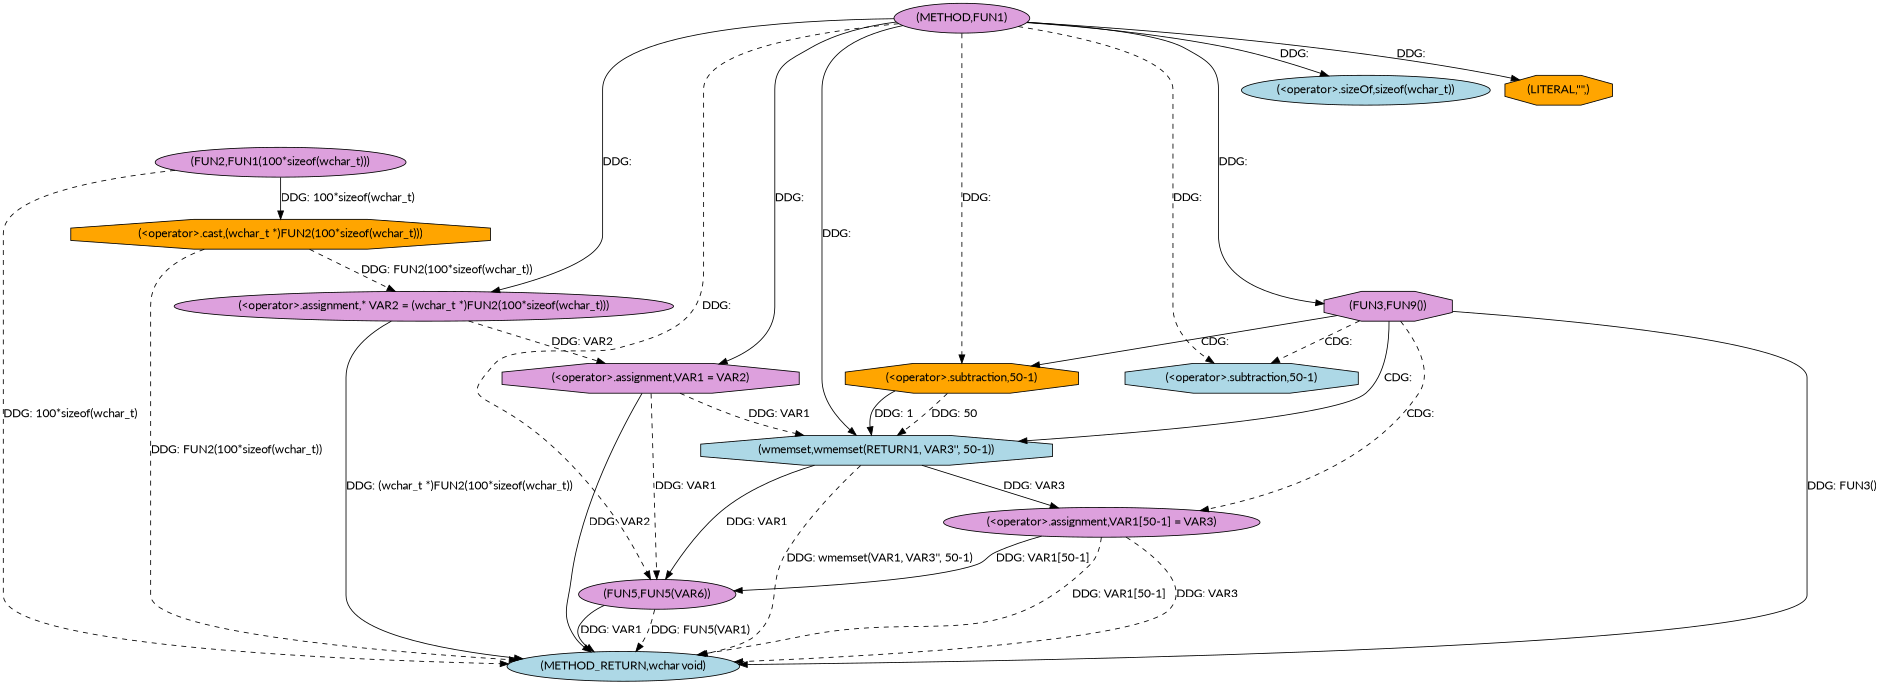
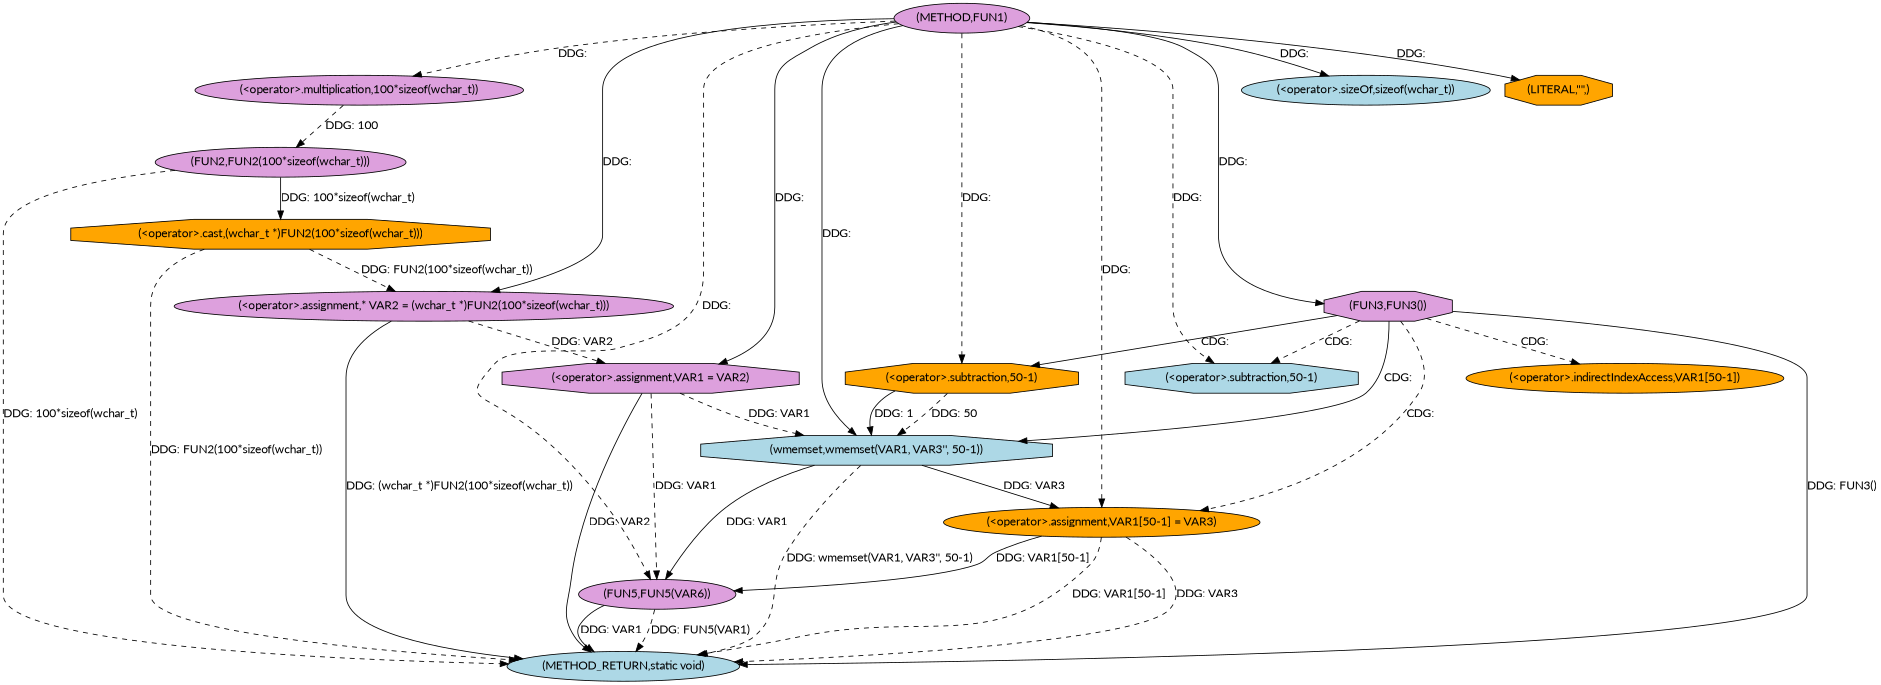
none -> (359, 90)
(281, 162) -> (281, 162)
none -> (1102, 238)
(1388, 306) -> (1388, 306)
none -> (1625, 378)
(877, 450) -> (877, 450)
(1102, 522) -> (1102, 522)
(623, 666) -> (623, 666)
